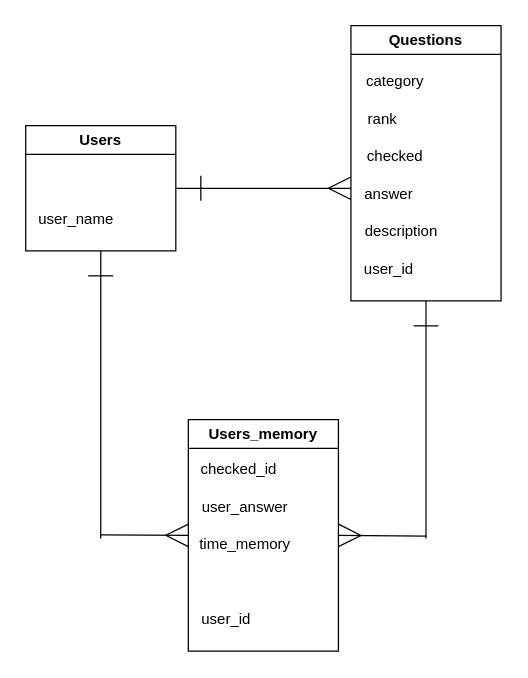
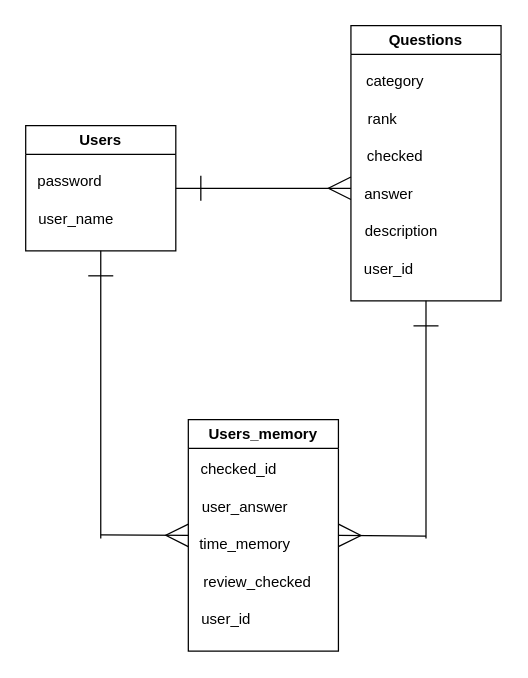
none -> (69, 182)
none -> (257, 582)
